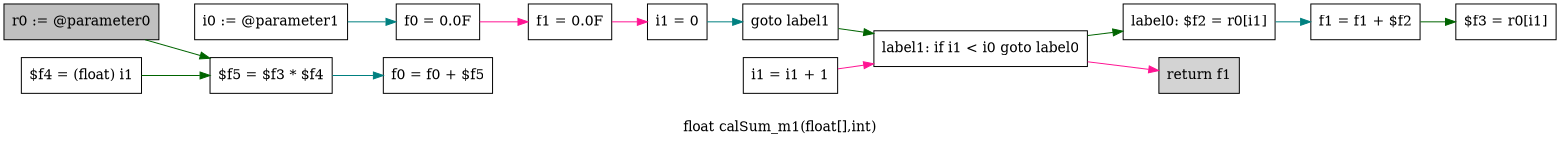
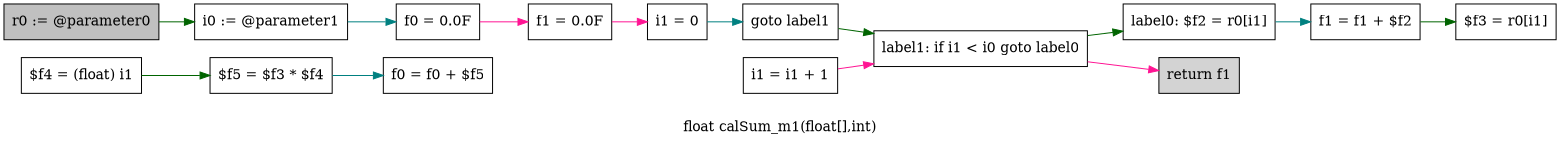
(173, 48) -> (172, 22)
